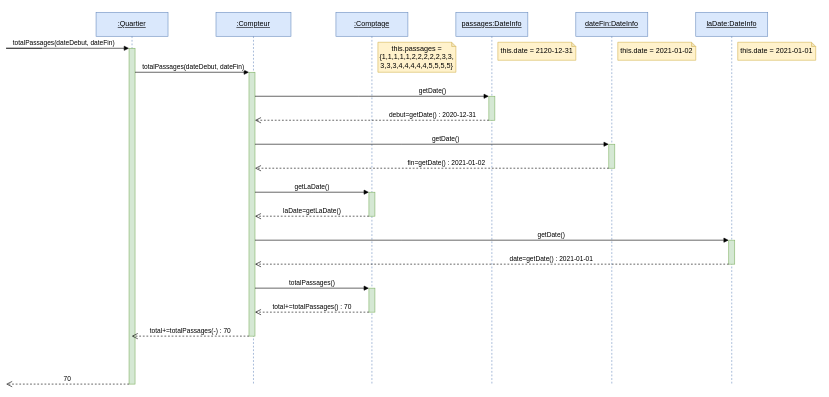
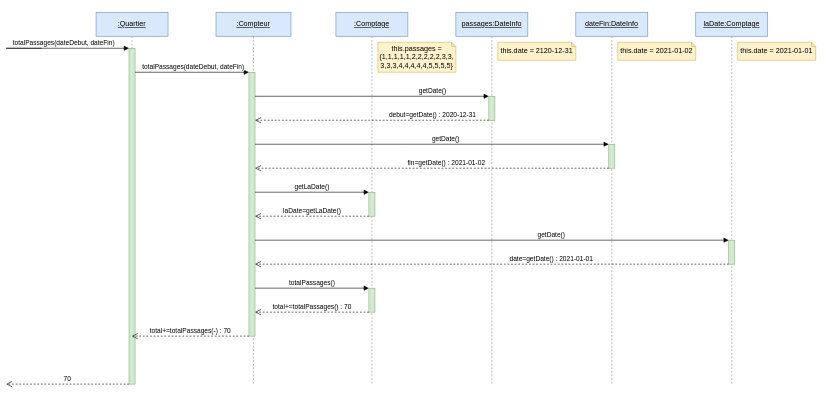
(732, 24) -> (732, 24)
